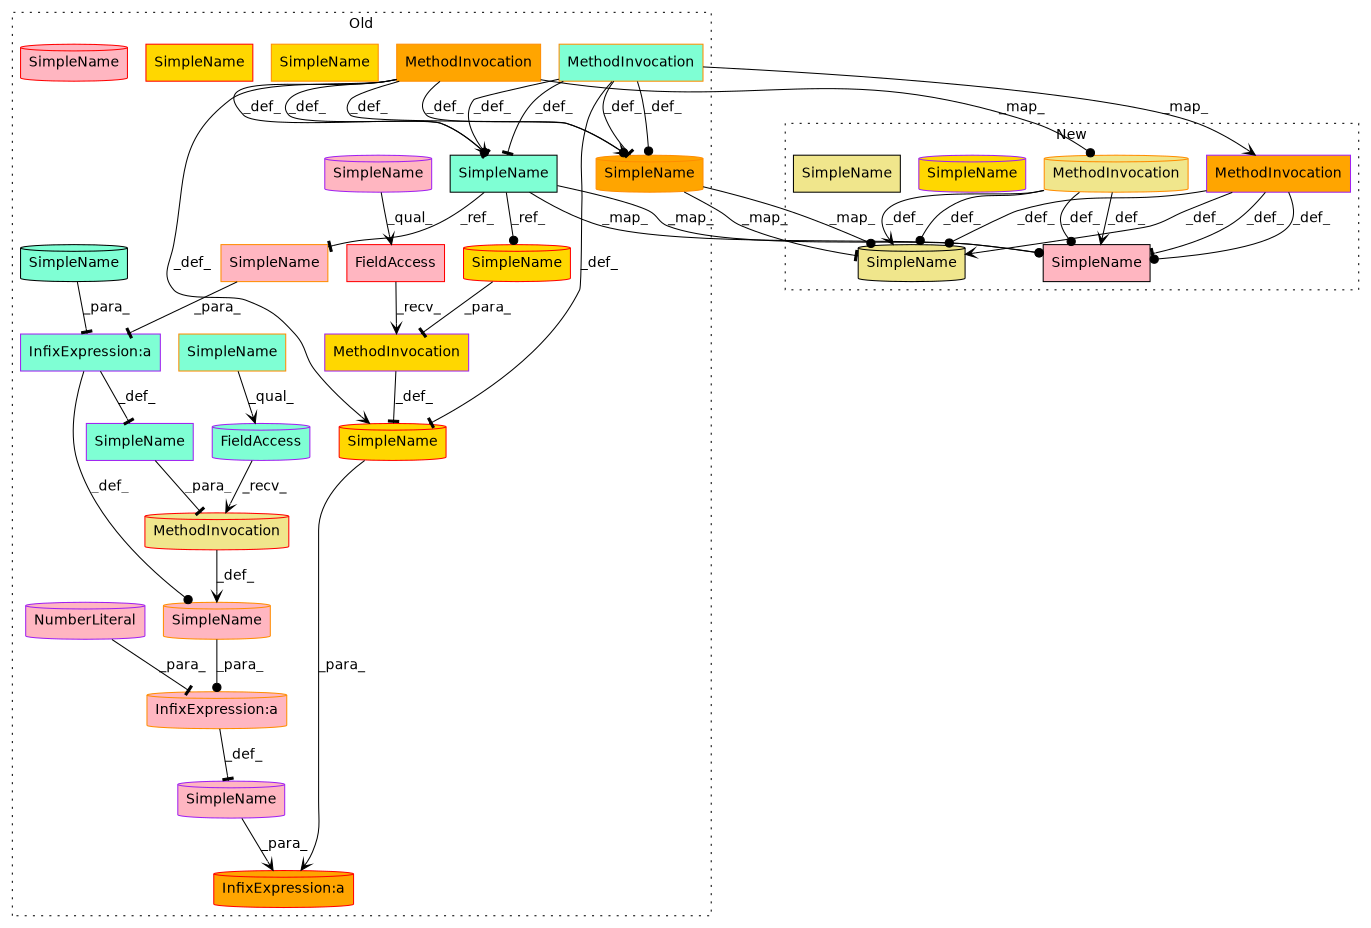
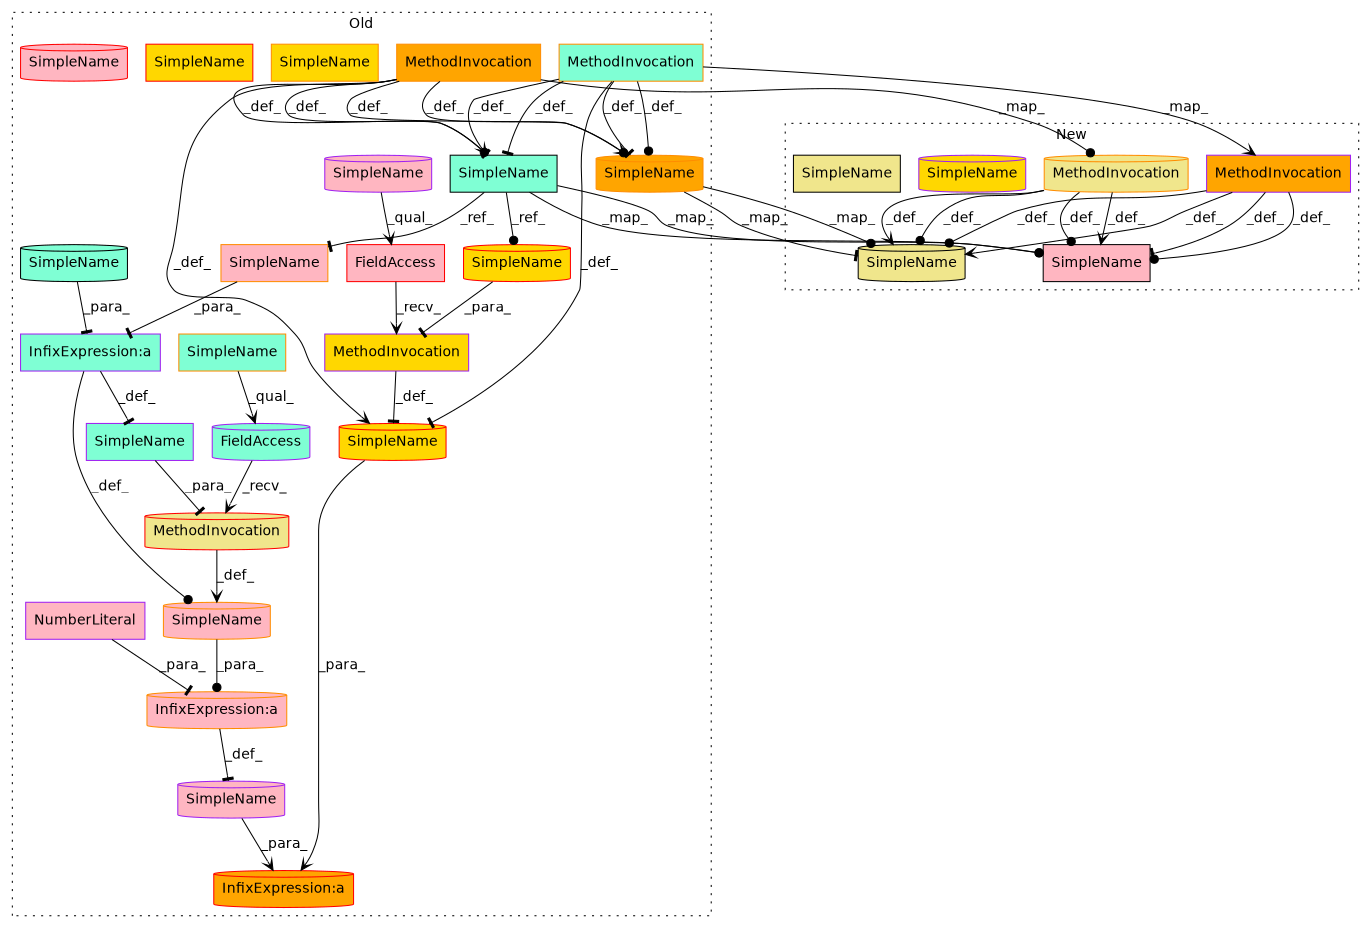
(85, 621) -> (85, 621)
